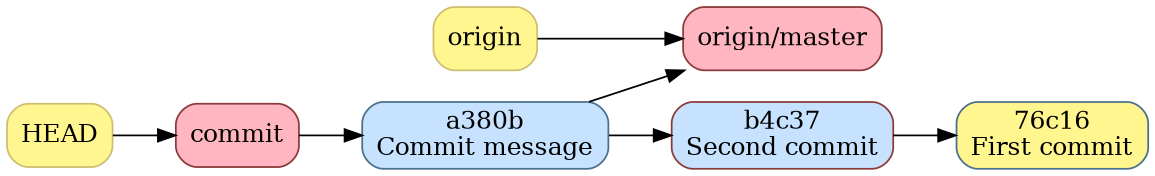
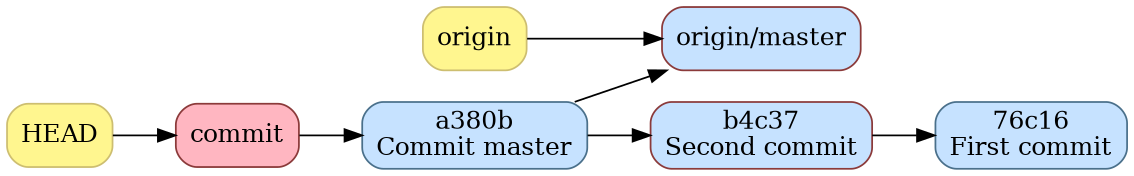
(782, 39) -> (761, 39)
(485, 135) -> (475, 135)
(1052, 135) -> (1031, 135)
